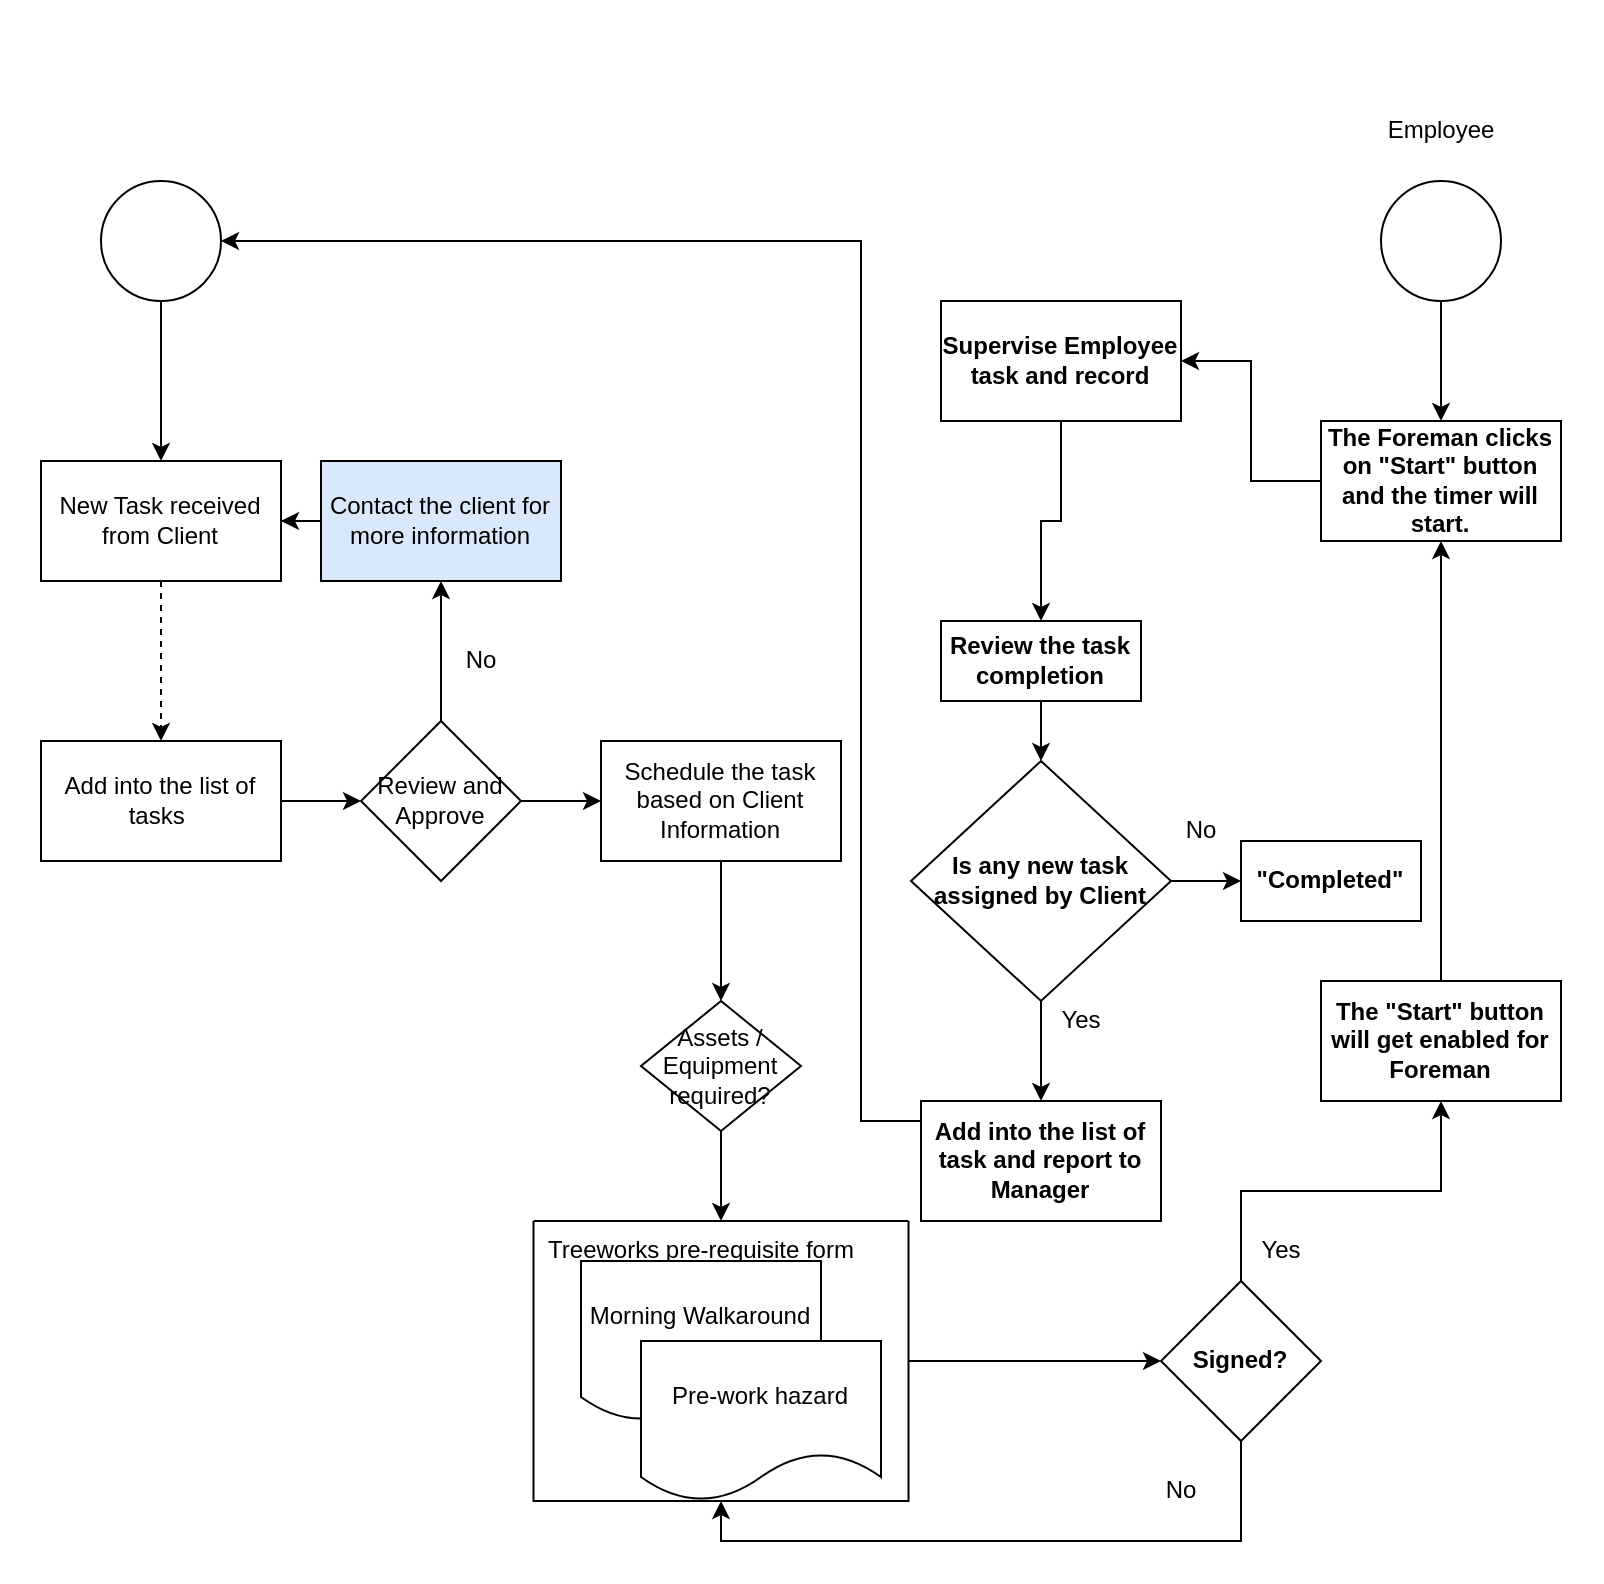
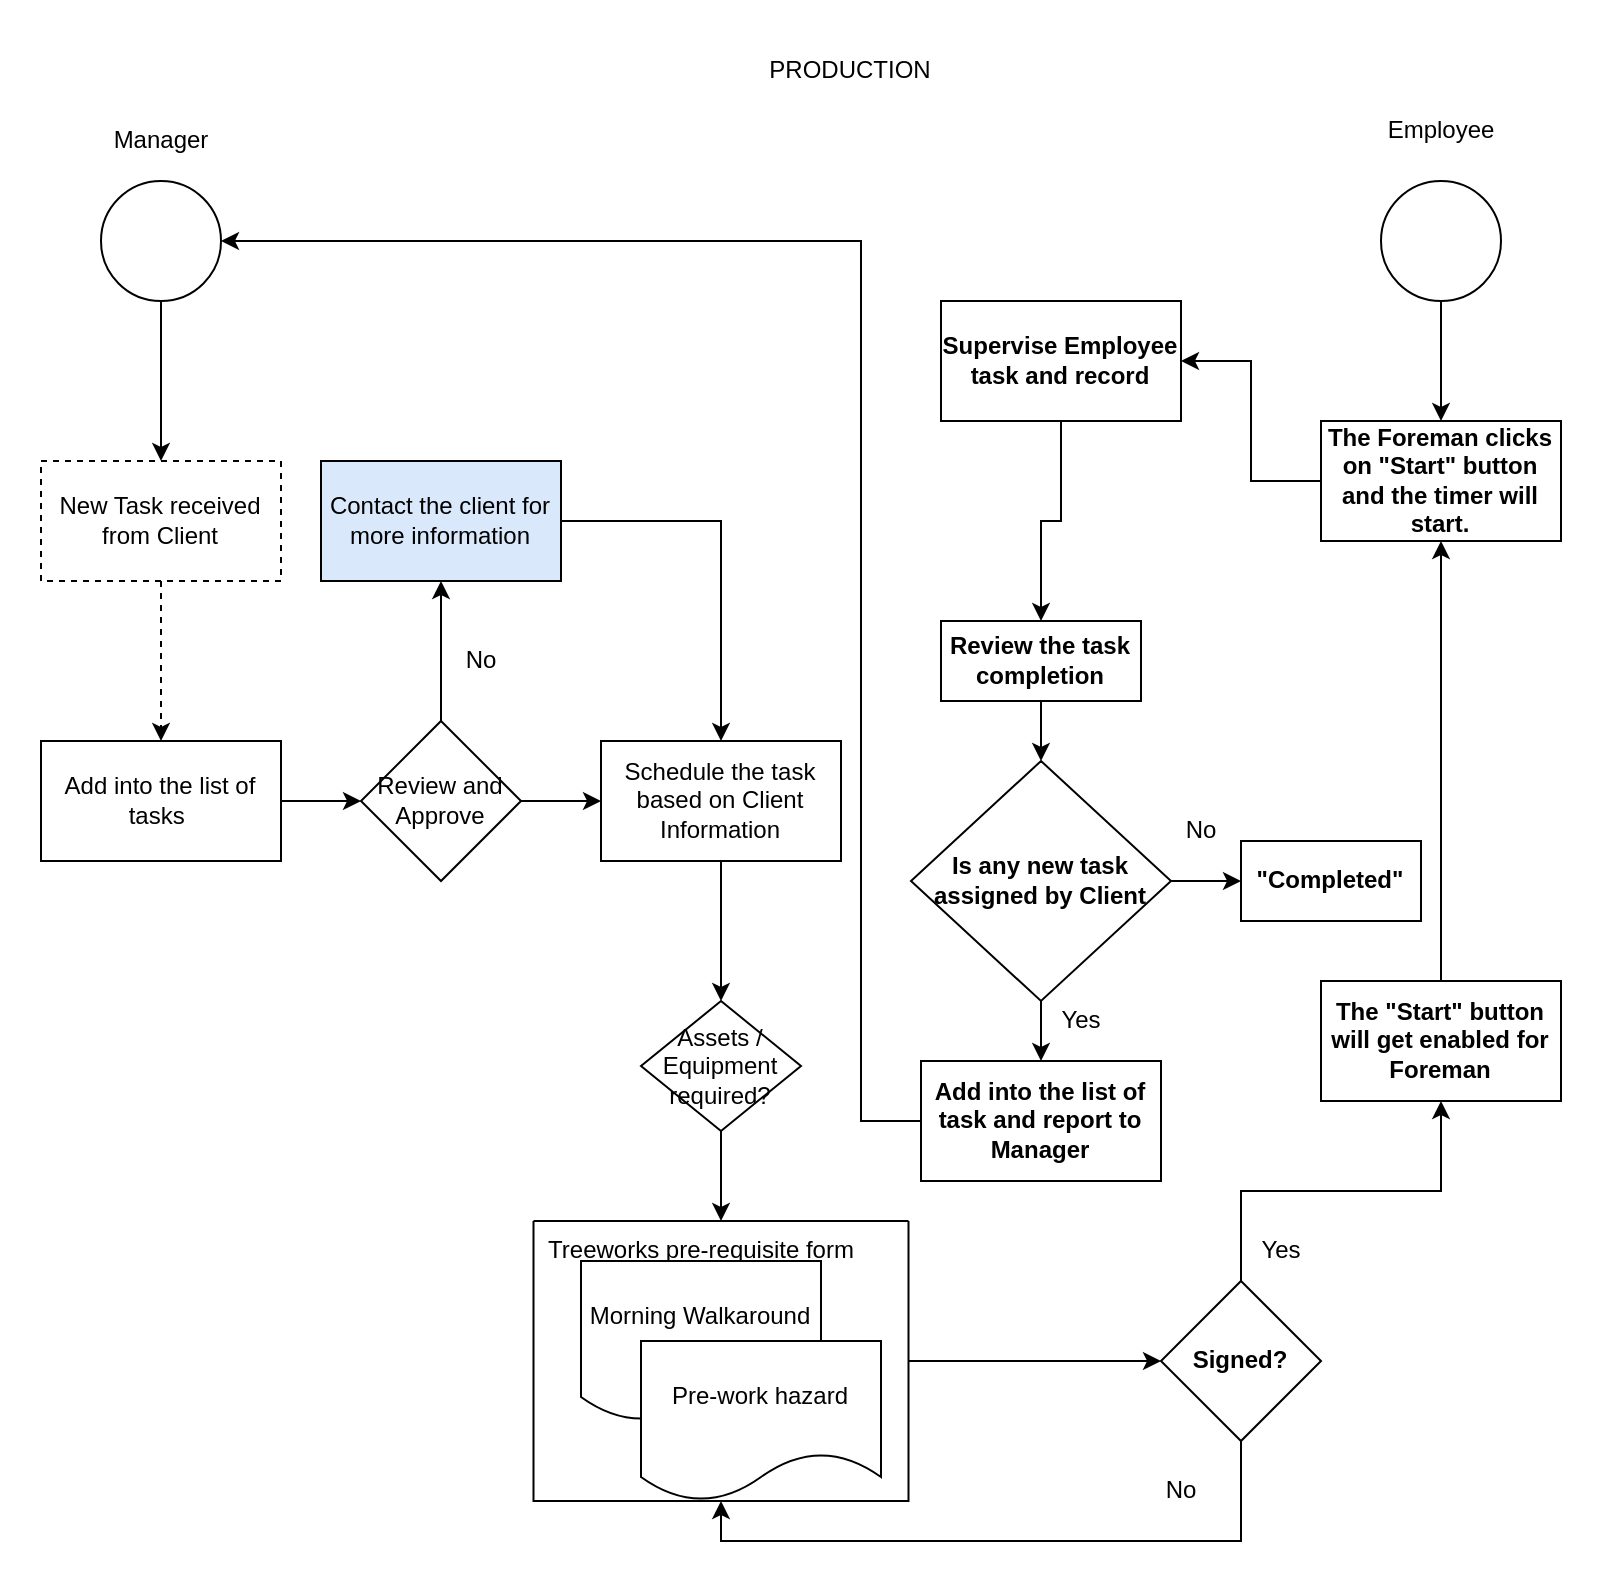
none -> (851, 71)
none -> (161, 141)
(161, 521) -> (161, 521)
(294, 521) -> (721, 544)
(1041, 1161) -> (1041, 1121)
